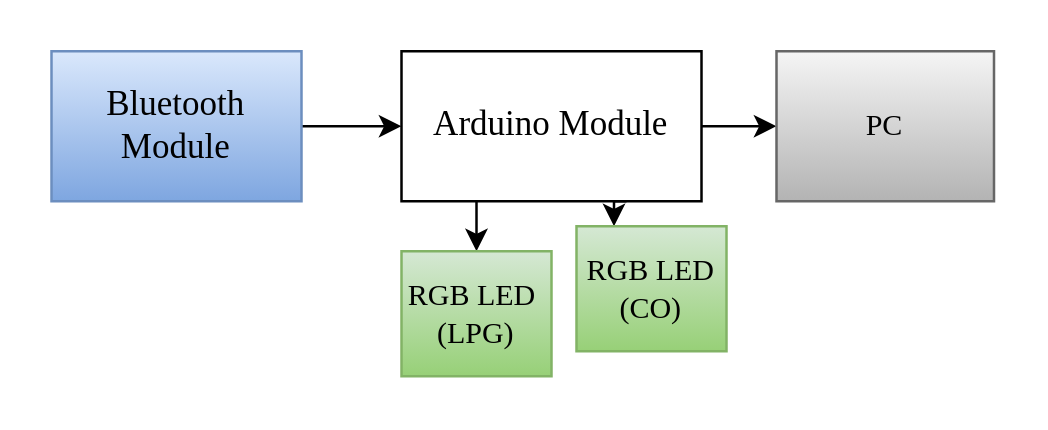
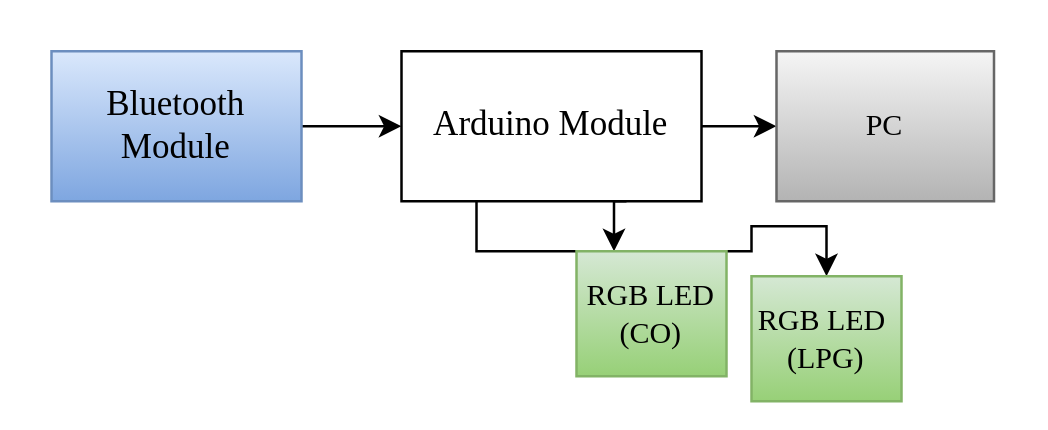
(651, 289) -> (651, 314)
(476, 314) -> (826, 339)
